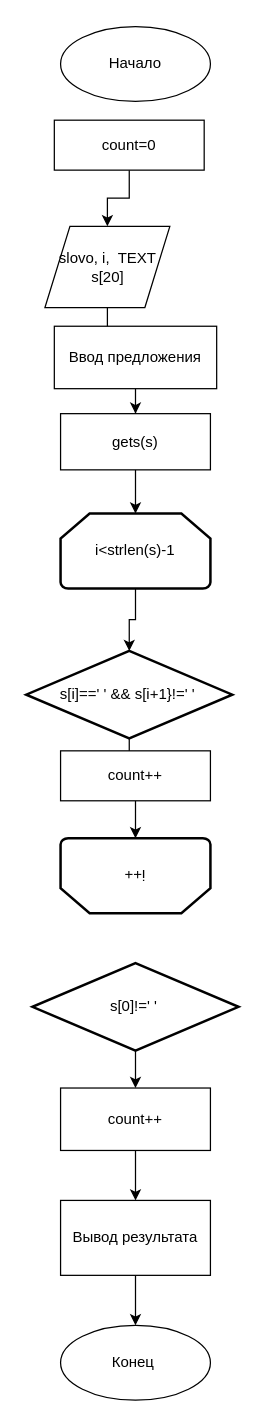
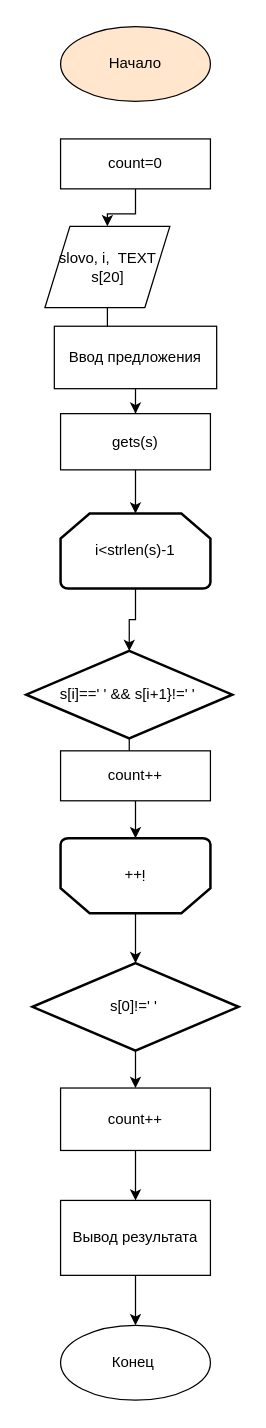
(136, 63) -> (136, 63)
(129, 144) -> (136, 163)
none -> (136, 934)
